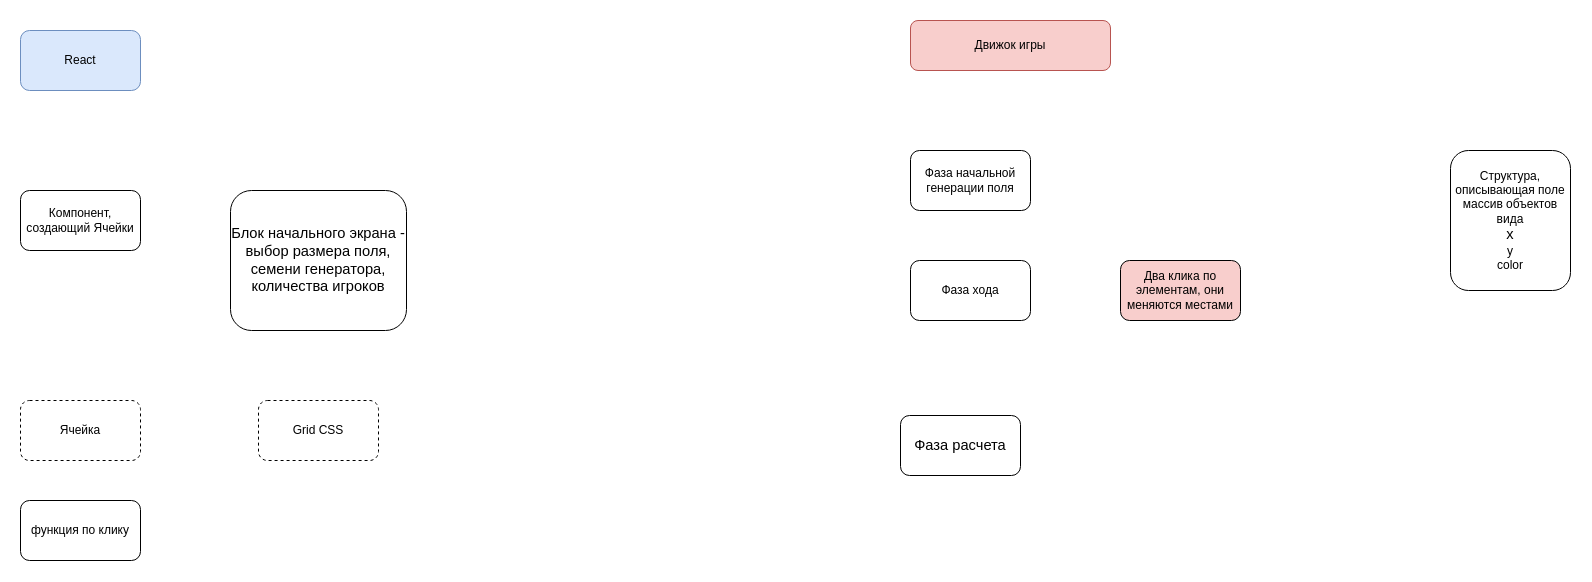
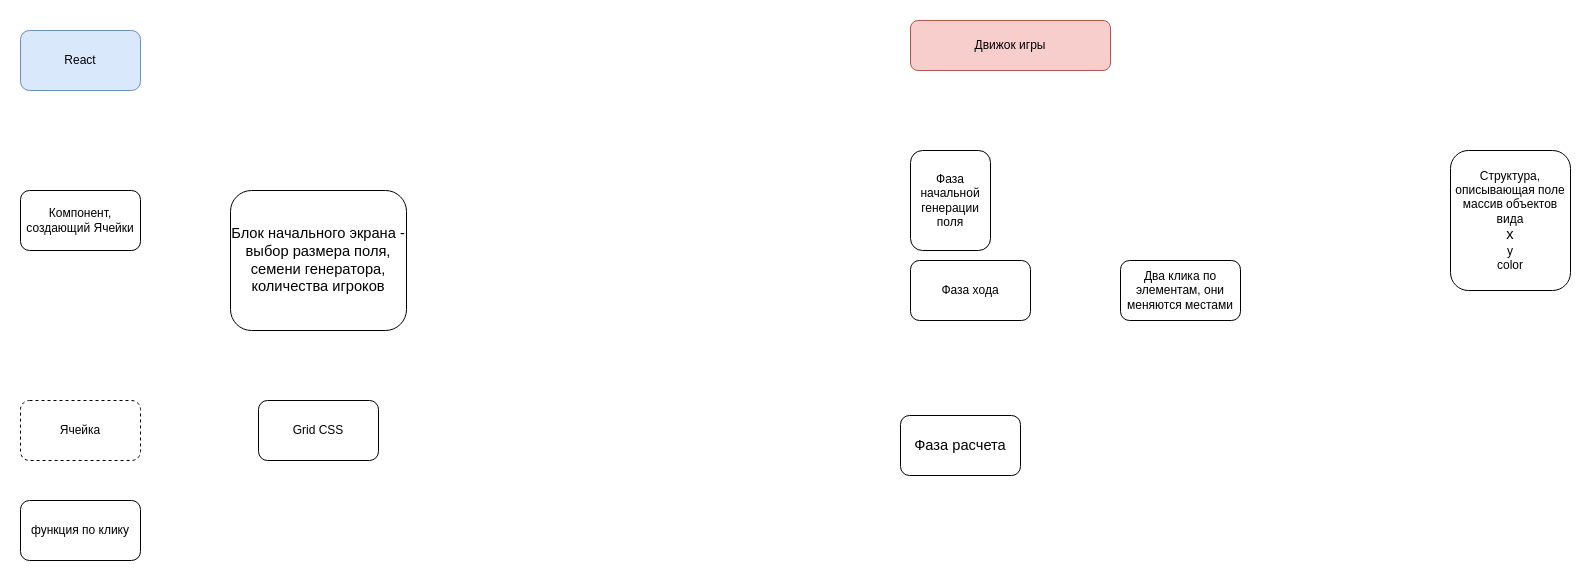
(971, 181) -> (951, 201)
(1181, 291) -> (1181, 291)
(319, 431) -> (319, 431)
